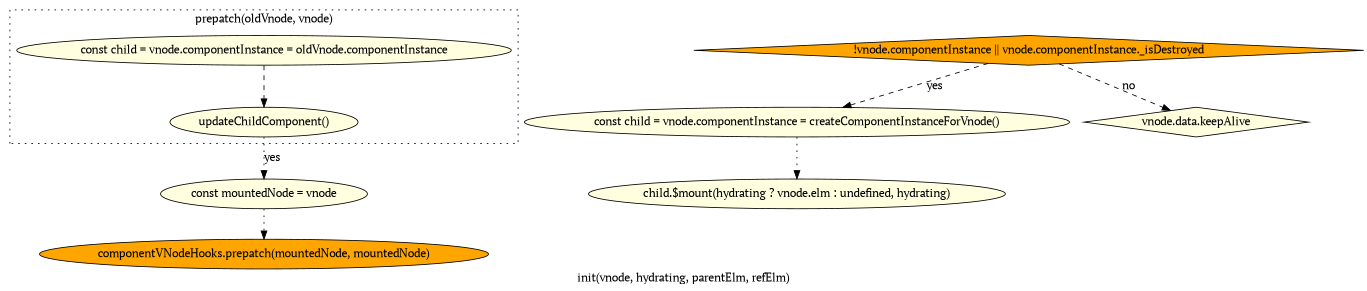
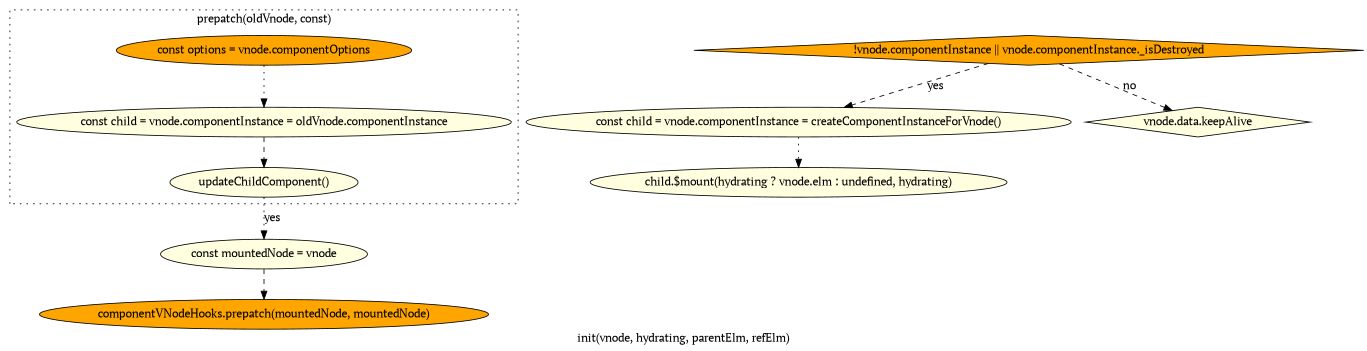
(264, 19) -> (264, 19)
none -> (264, 50)
(264, 220) -> (264, 280)
